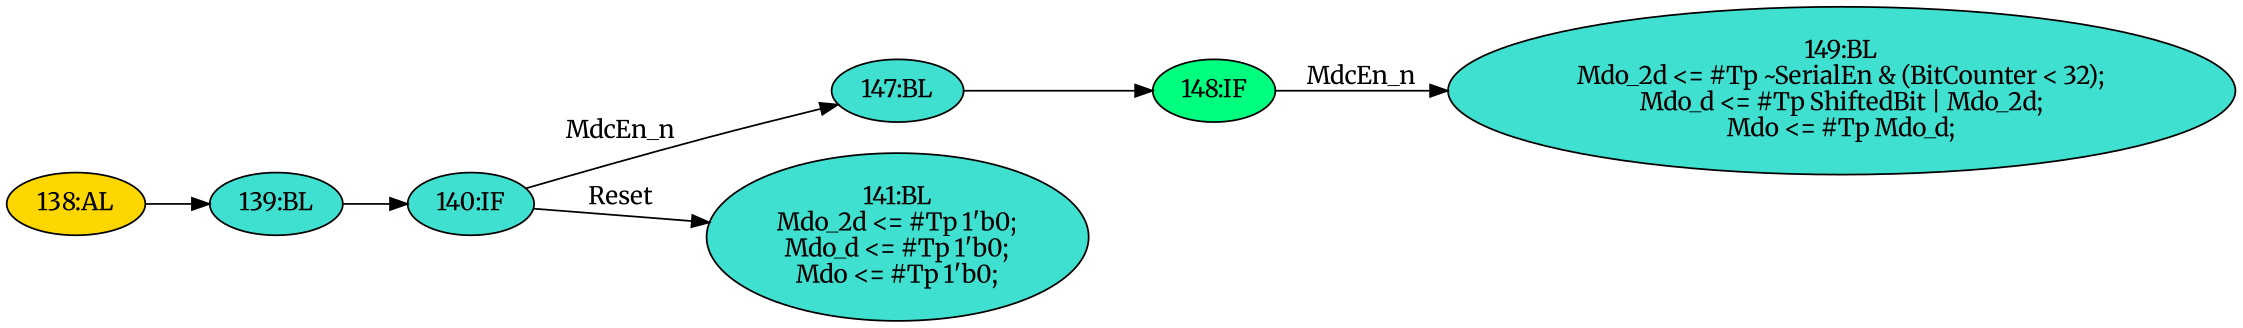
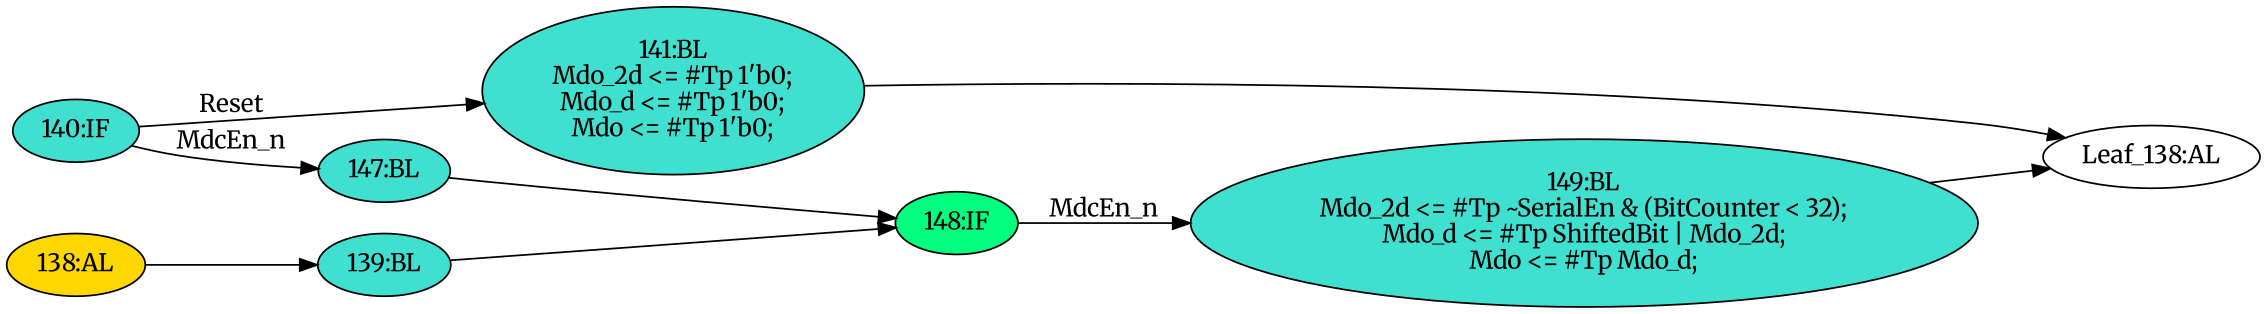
none -> (2151, 157)
(366, 204) -> (665, 245)
